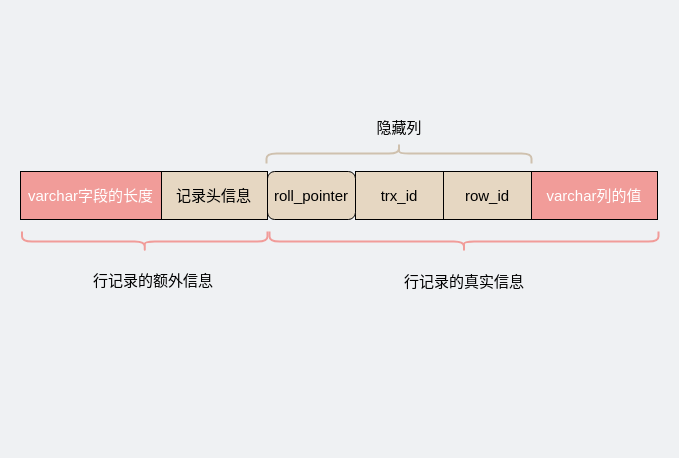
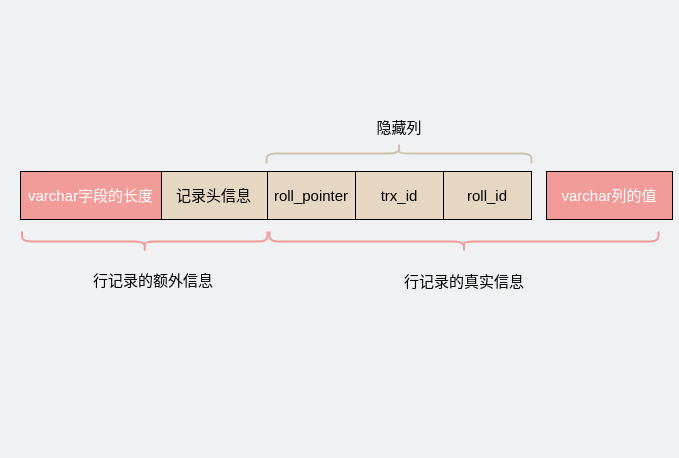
(312, 196) -> (312, 196)
(488, 196) -> (488, 196)
(595, 196) -> (610, 196)
